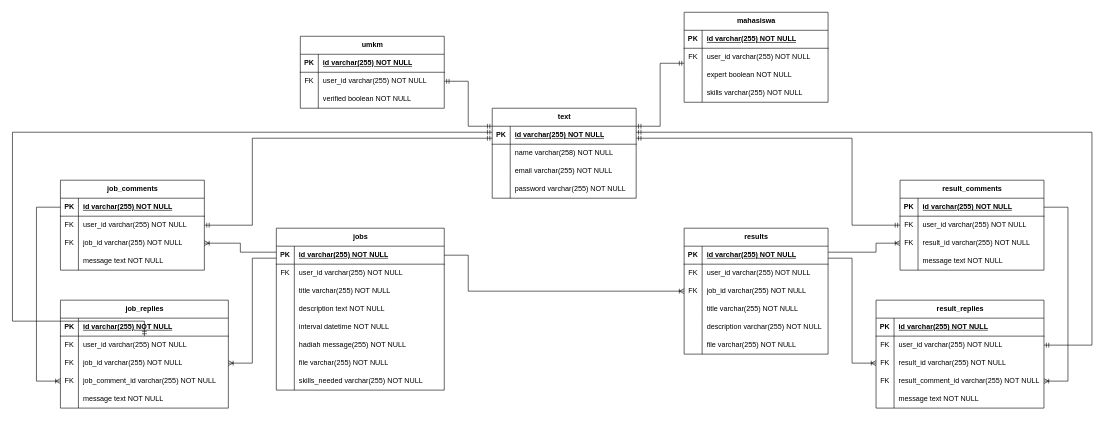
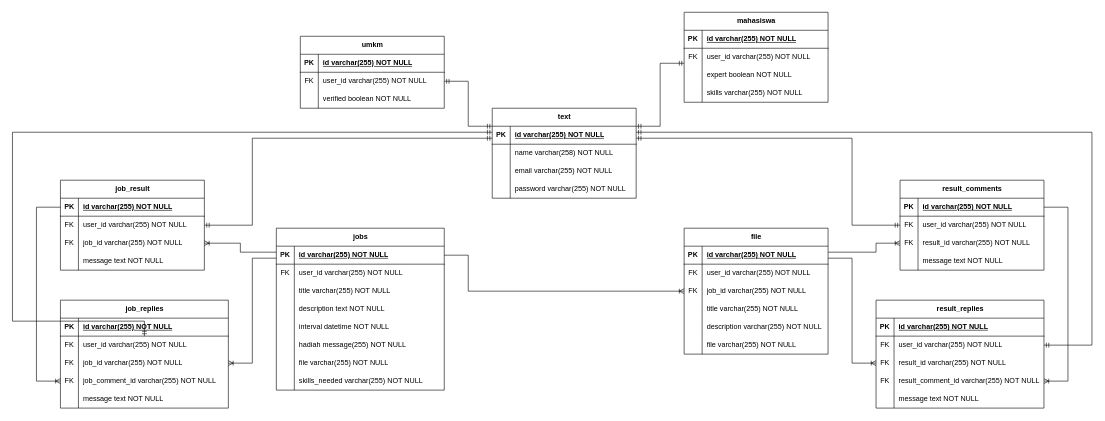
(133, 189) -> (133, 189)
(757, 237) -> (757, 237)
